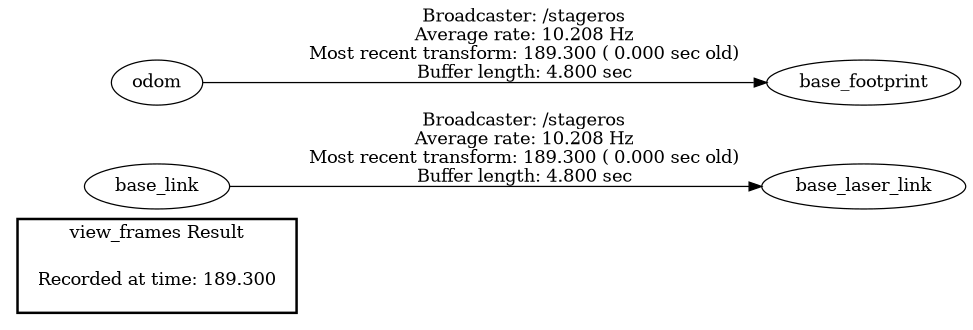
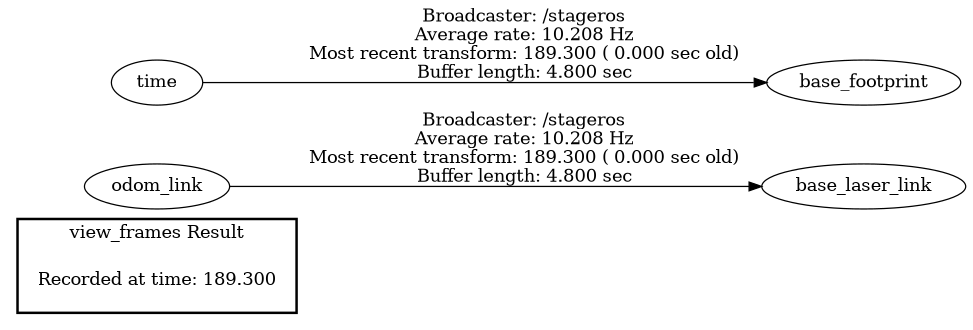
(157, 83) -> (157, 83)
(157, 186) -> (157, 186)
